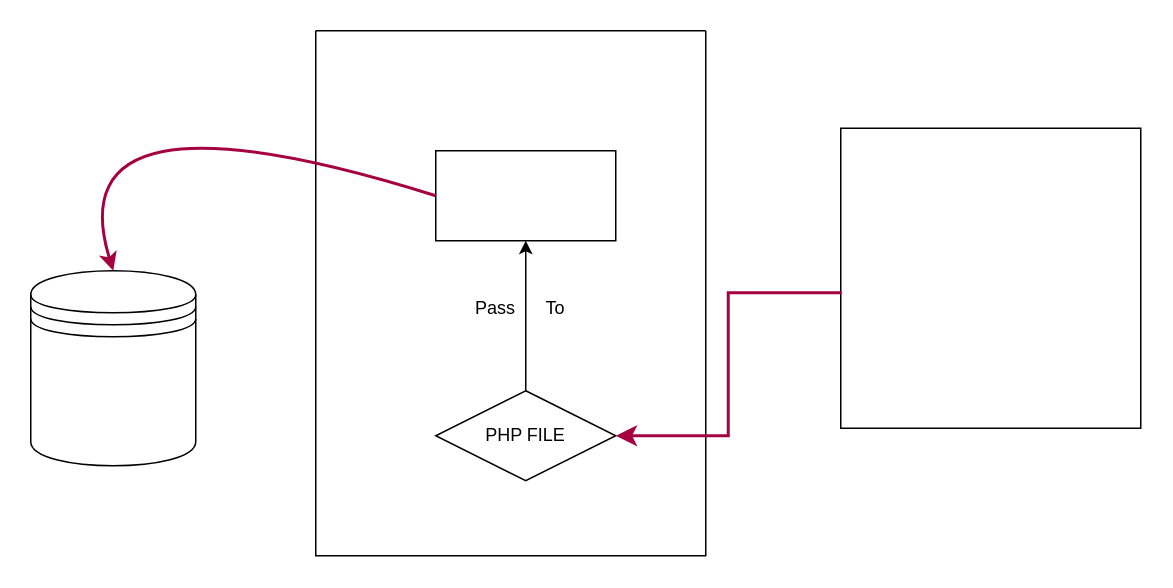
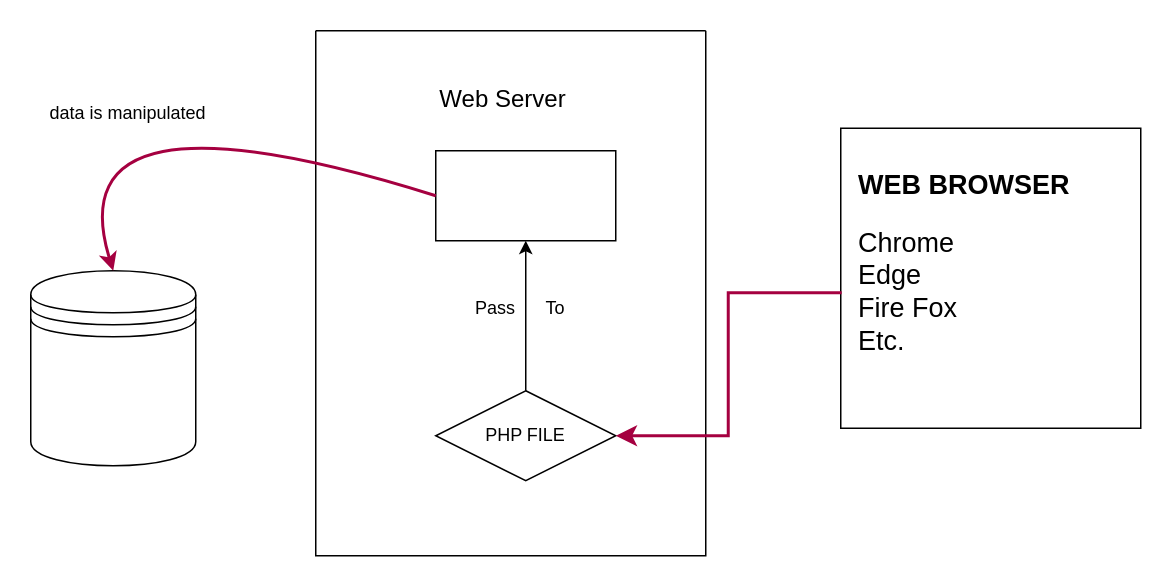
none -> (503, 98)
none -> (128, 113)
none -> (991, 278)
